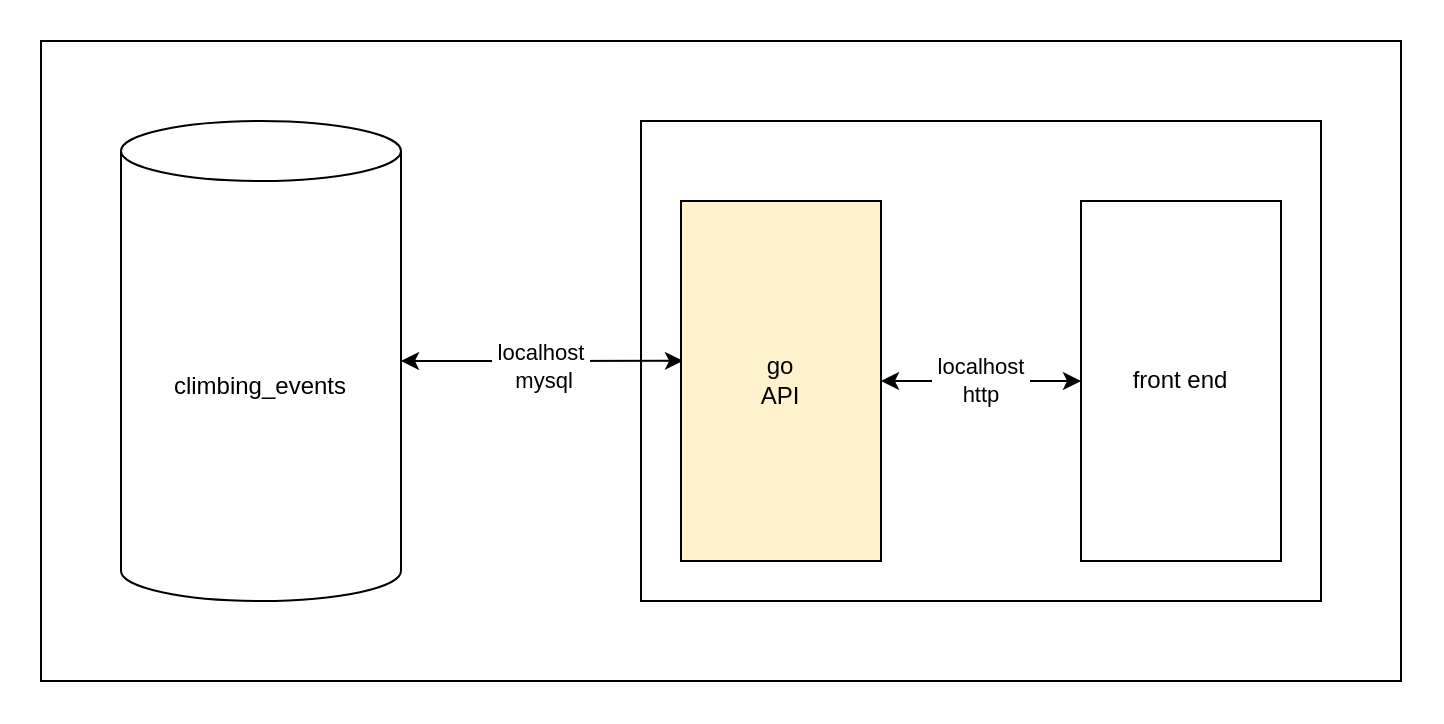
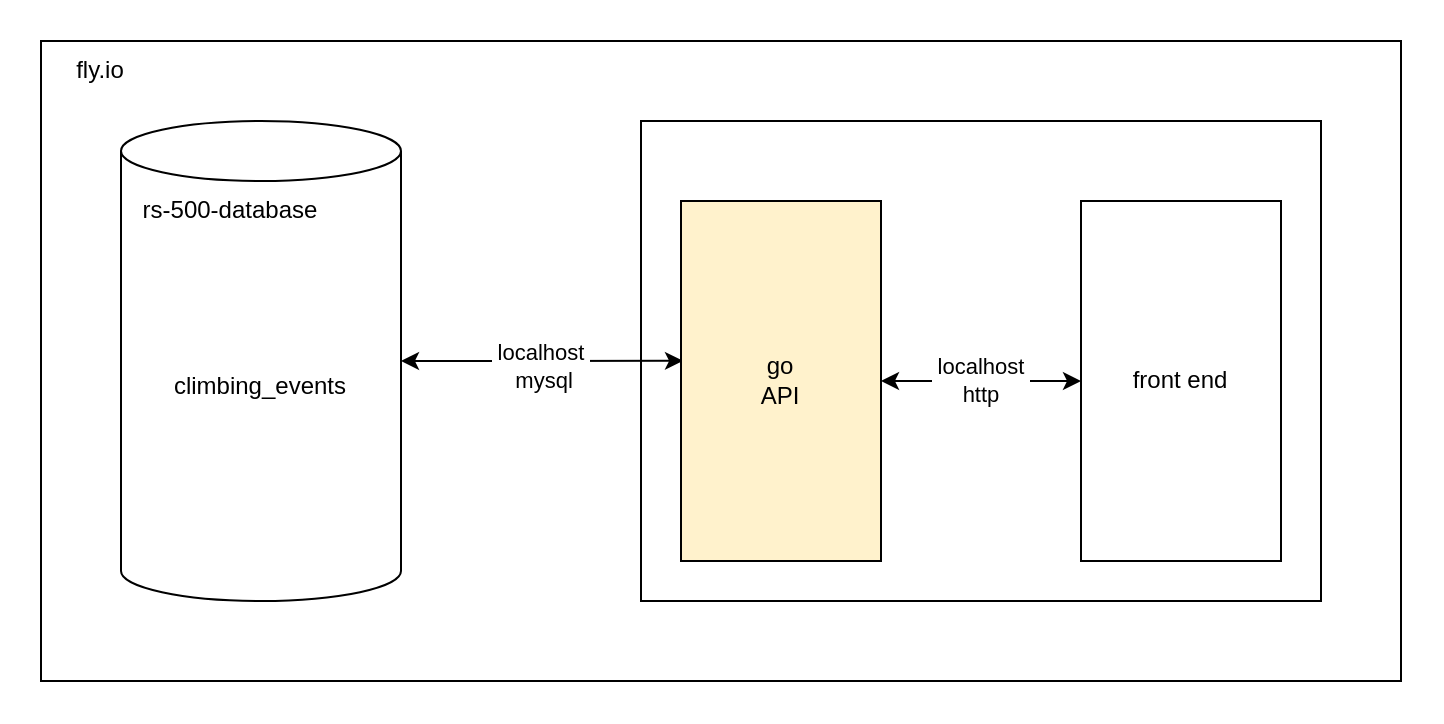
none -> (101, 71)
none -> (231, 211)
